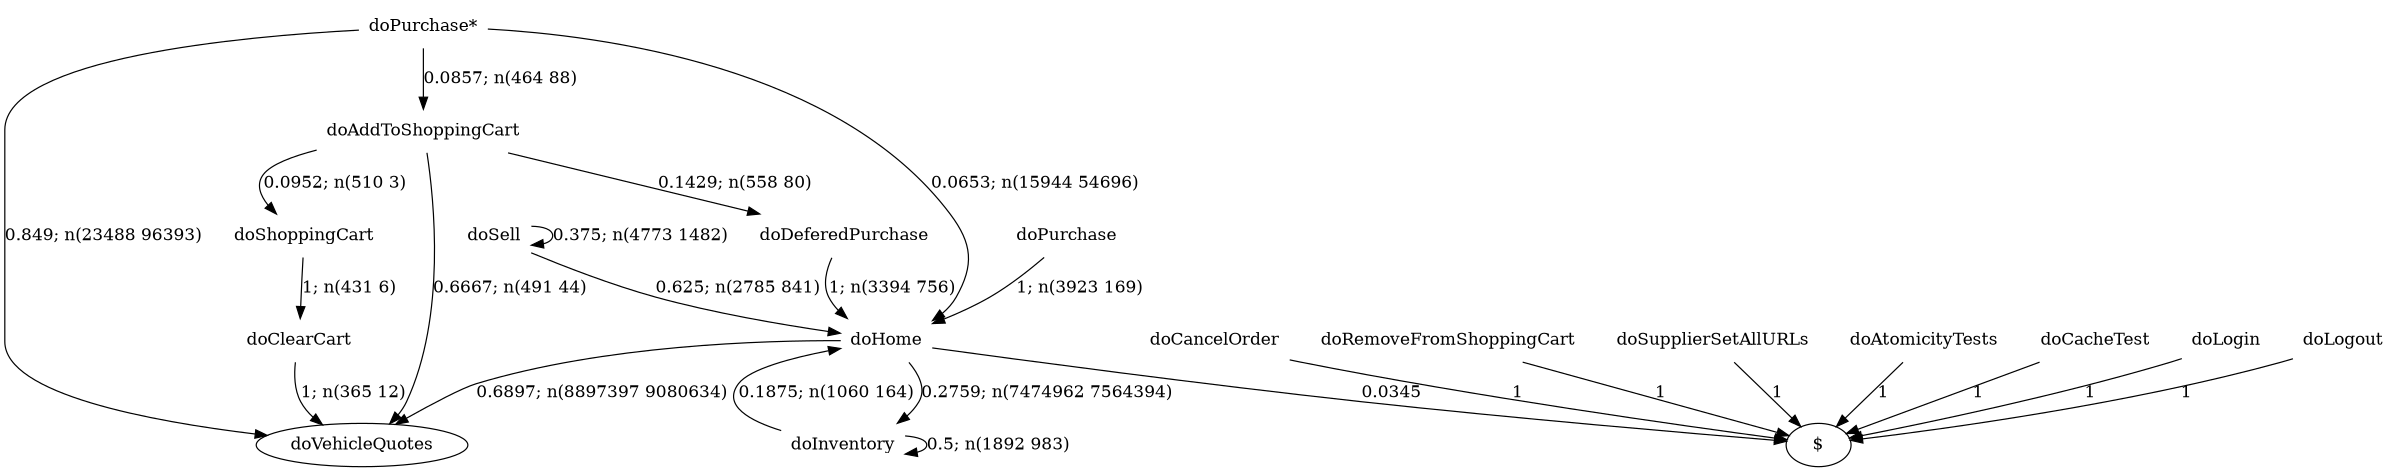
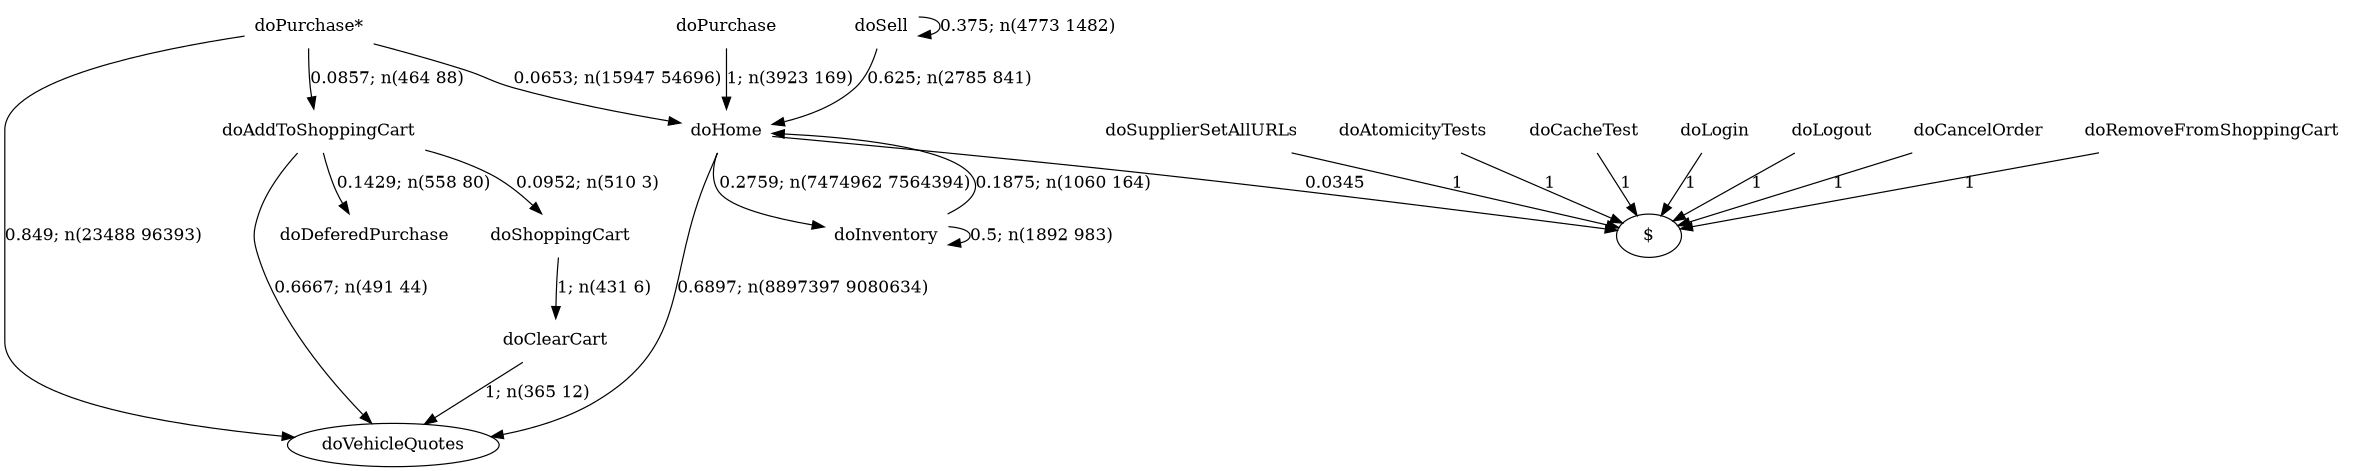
(1035, 183) -> (618, 79)
(826, 285) -> none
